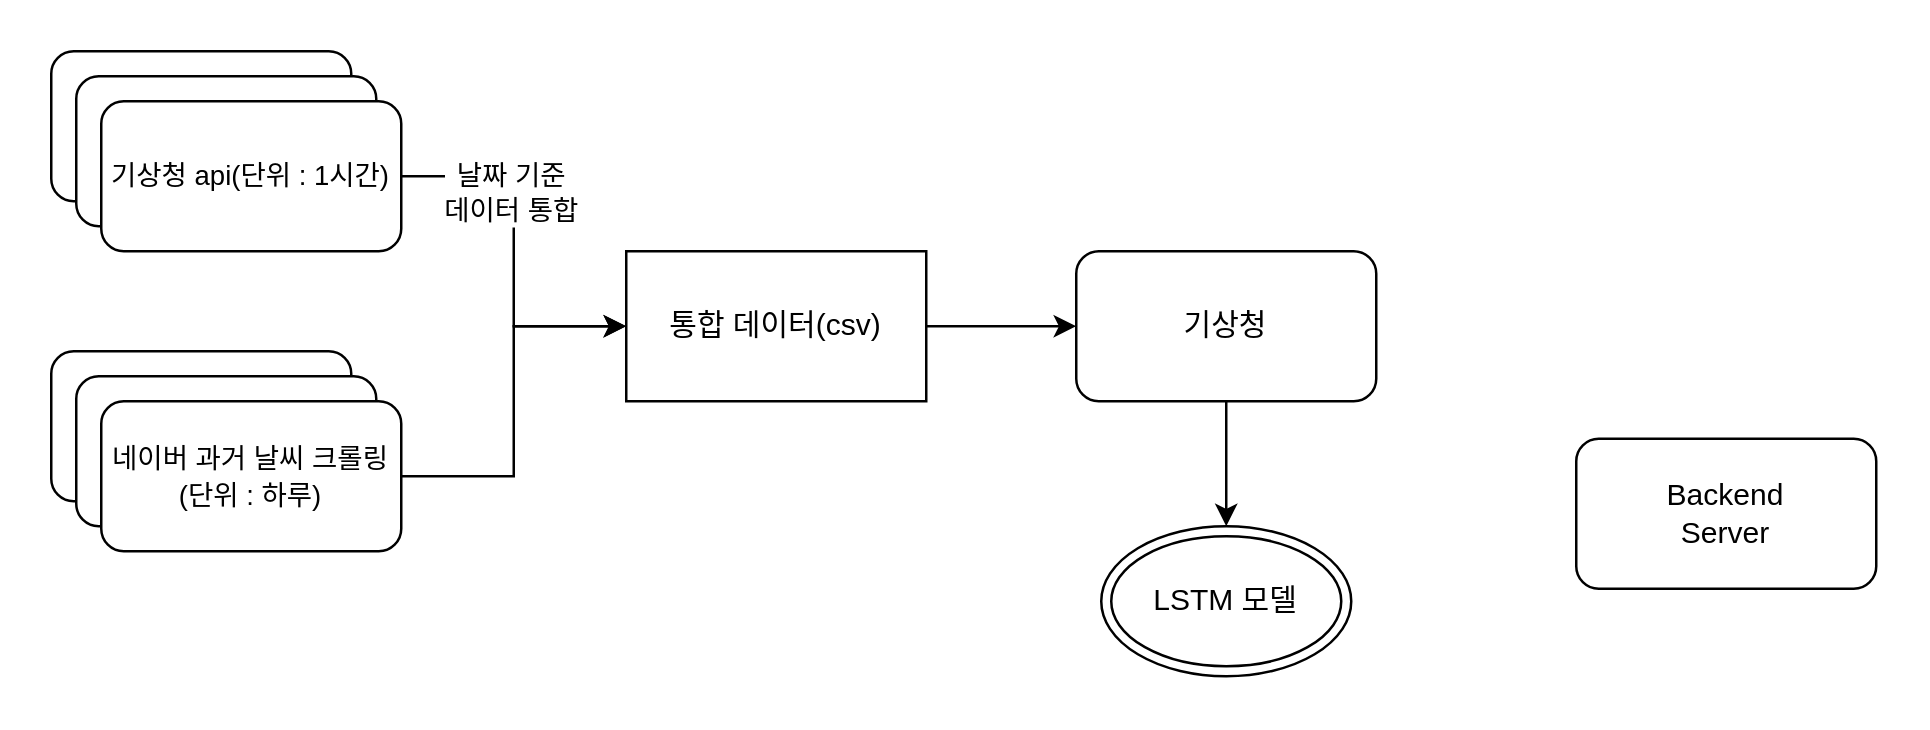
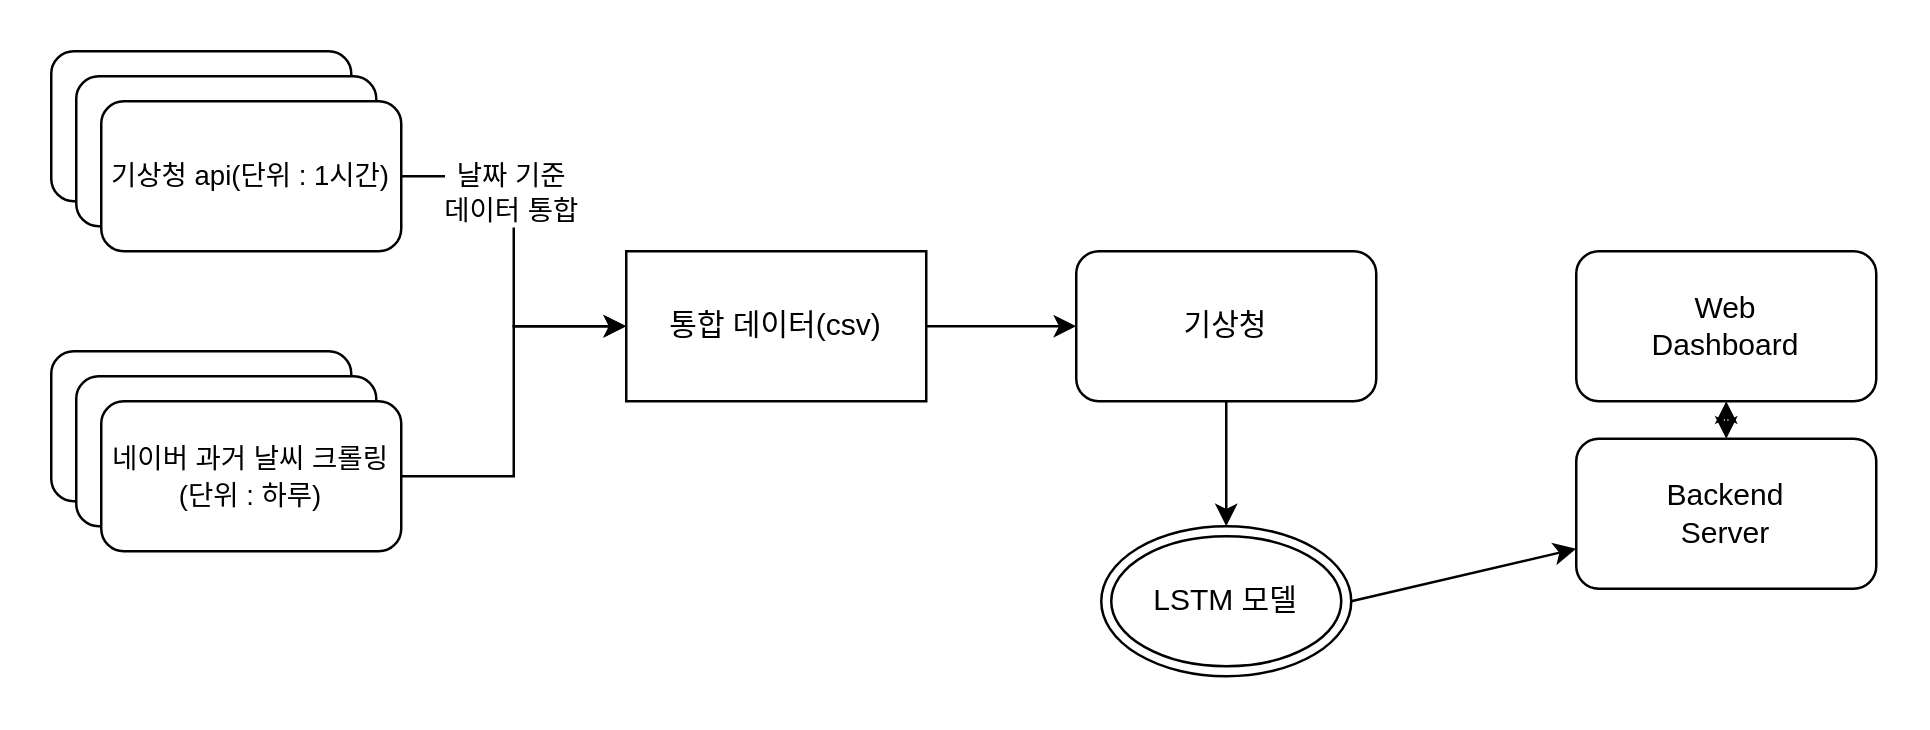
none -> (1726, 326)
none -> (1726, 421)
none -> (1456, 577)
